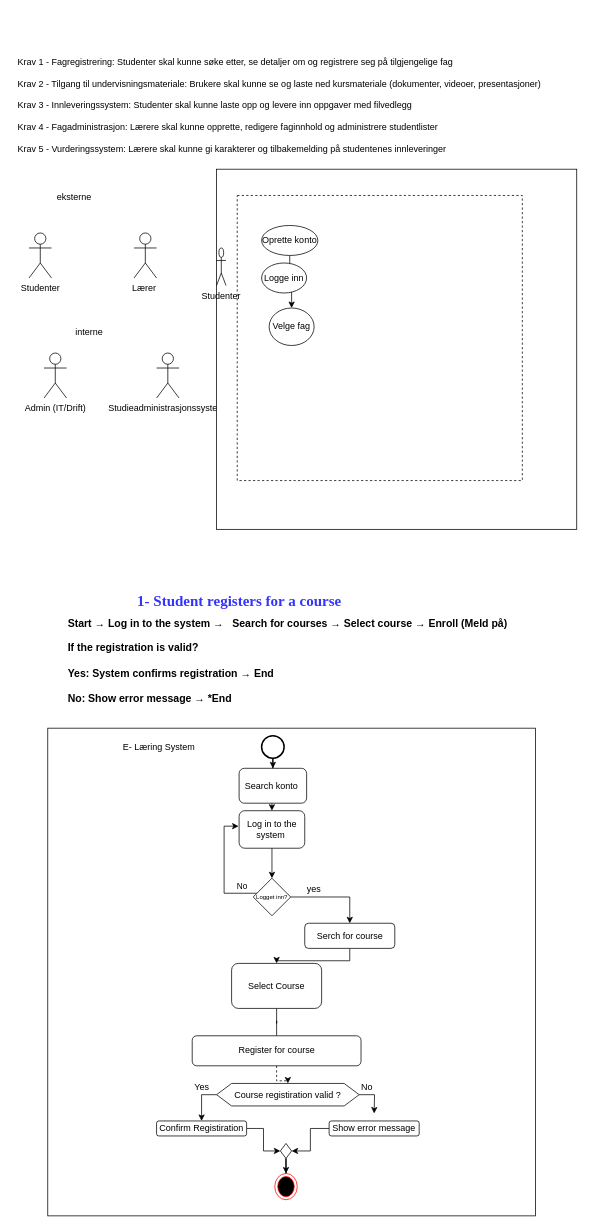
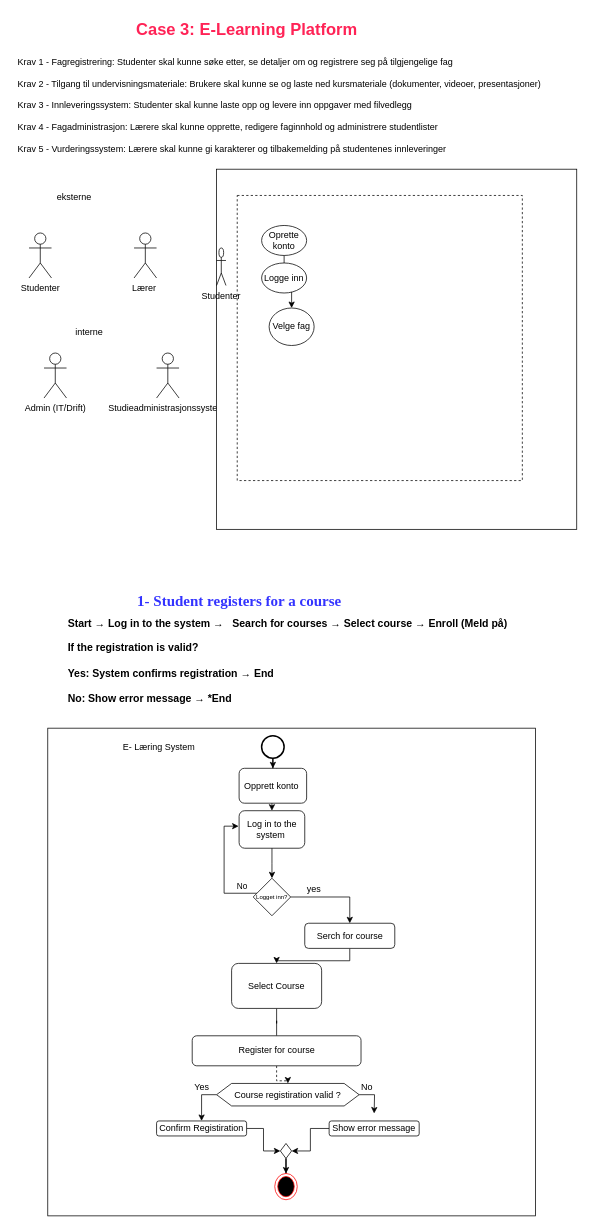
none -> (246, 30)
(290, 240) -> (284, 240)
(273, 786) -> (273, 786)
